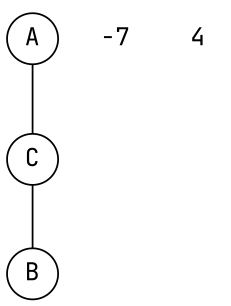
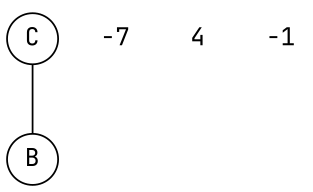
(33, 39) -> none
none -> (281, 39)
